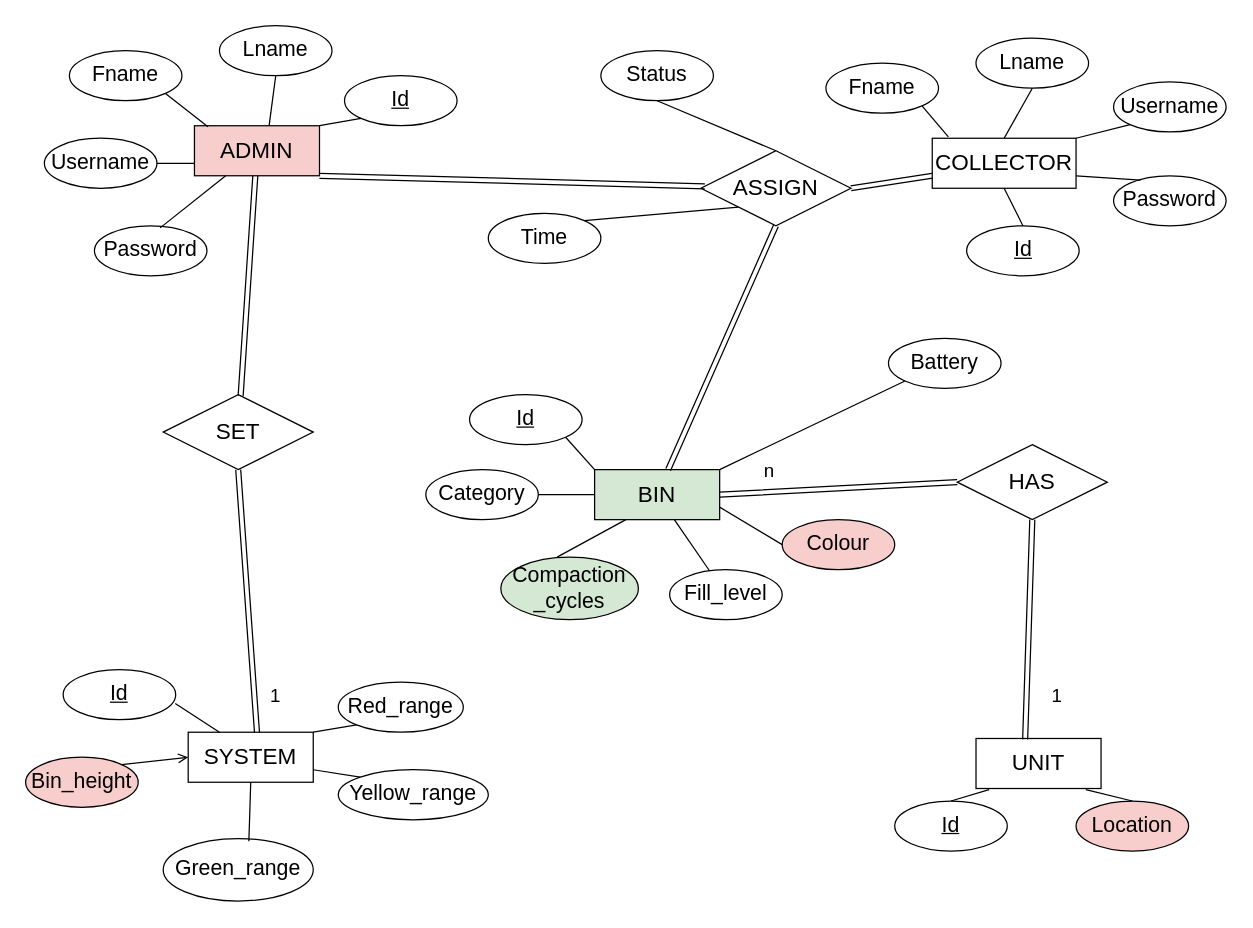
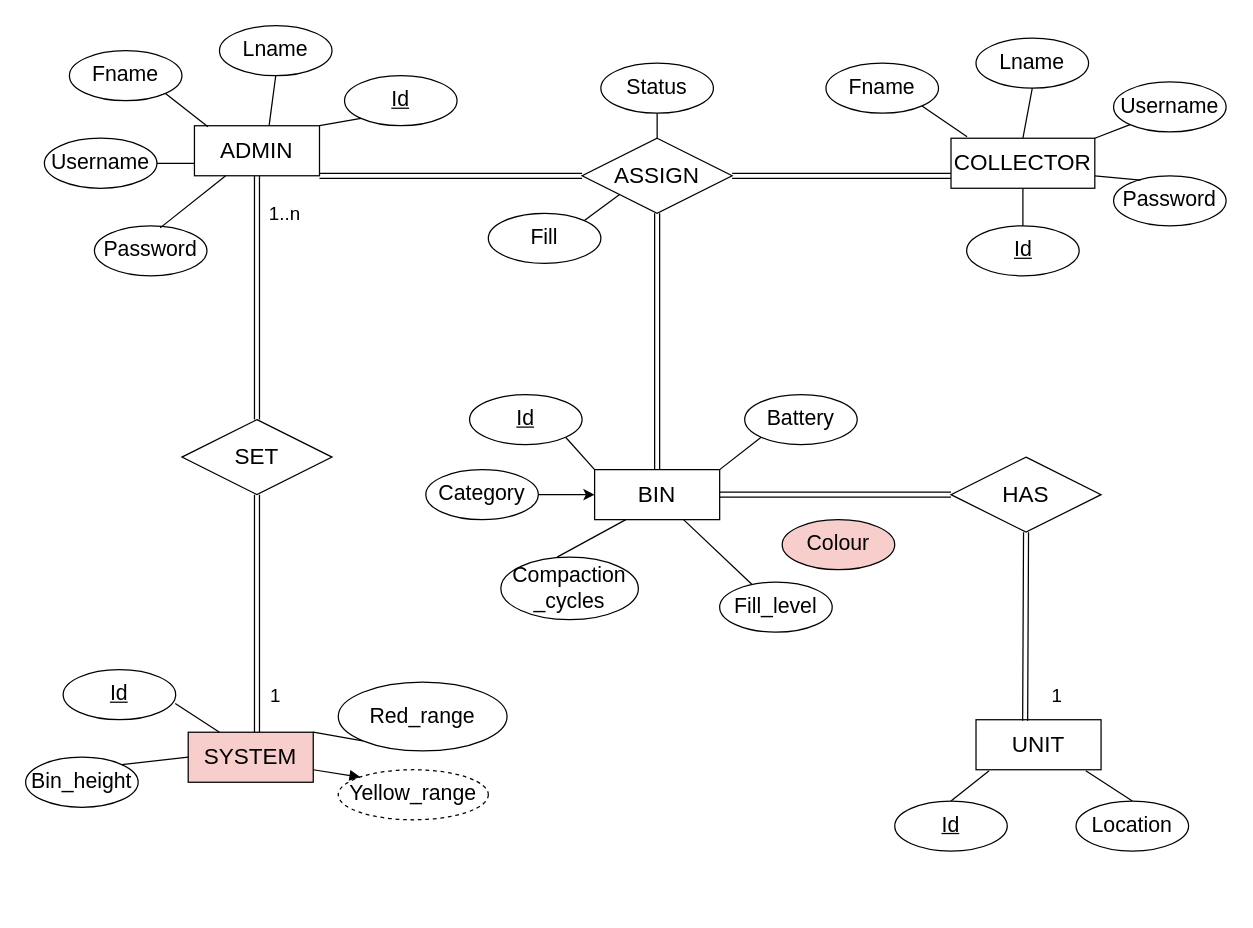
(657, 76) -> (657, 88)
(257, 151) -> (257, 151)
(1004, 163) -> (1023, 163)
(776, 188) -> (657, 176)
none -> (285, 213)
(544, 238) -> (544, 238)
(944, 363) -> (801, 419)
(238, 432) -> (257, 457)
(769, 469) -> none
(1032, 482) -> (1026, 494)
(588, 494) -> (584, 494)
(657, 494) -> (657, 494)
(751, 526) -> none
(569, 588) -> (569, 588)
(726, 594) -> (776, 607)
(401, 707) -> (423, 716)
(251, 757) -> (251, 757)
(182, 758) -> (183, 757)
(1038, 763) -> (1038, 744)
(353, 776) -> (348, 775)
(82, 782) -> (82, 782)
(413, 794) -> (413, 794)
(250, 811) -> none
(1132, 826) -> (1132, 826)
(238, 869) -> none
